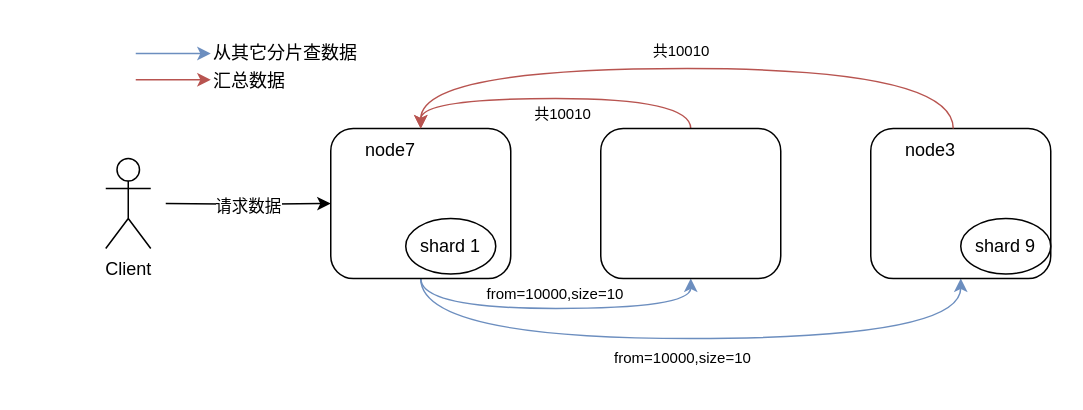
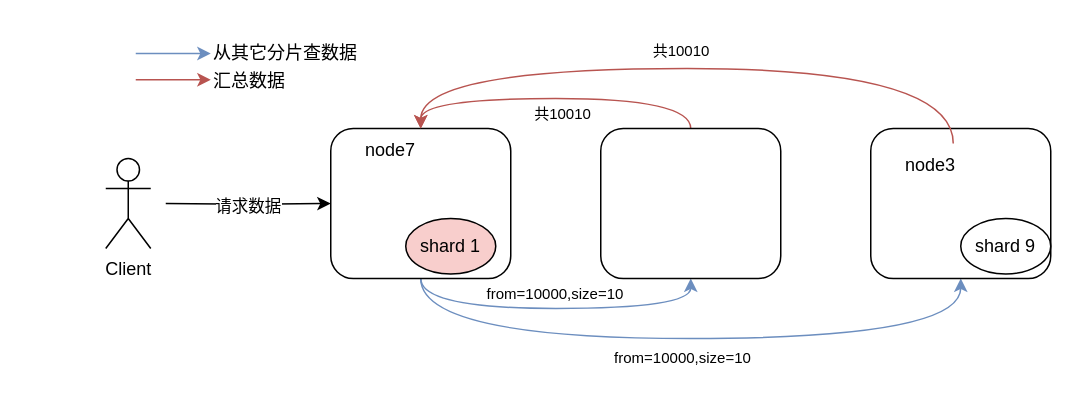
(931, 151) -> (931, 166)
(451, 246) -> (451, 246)
